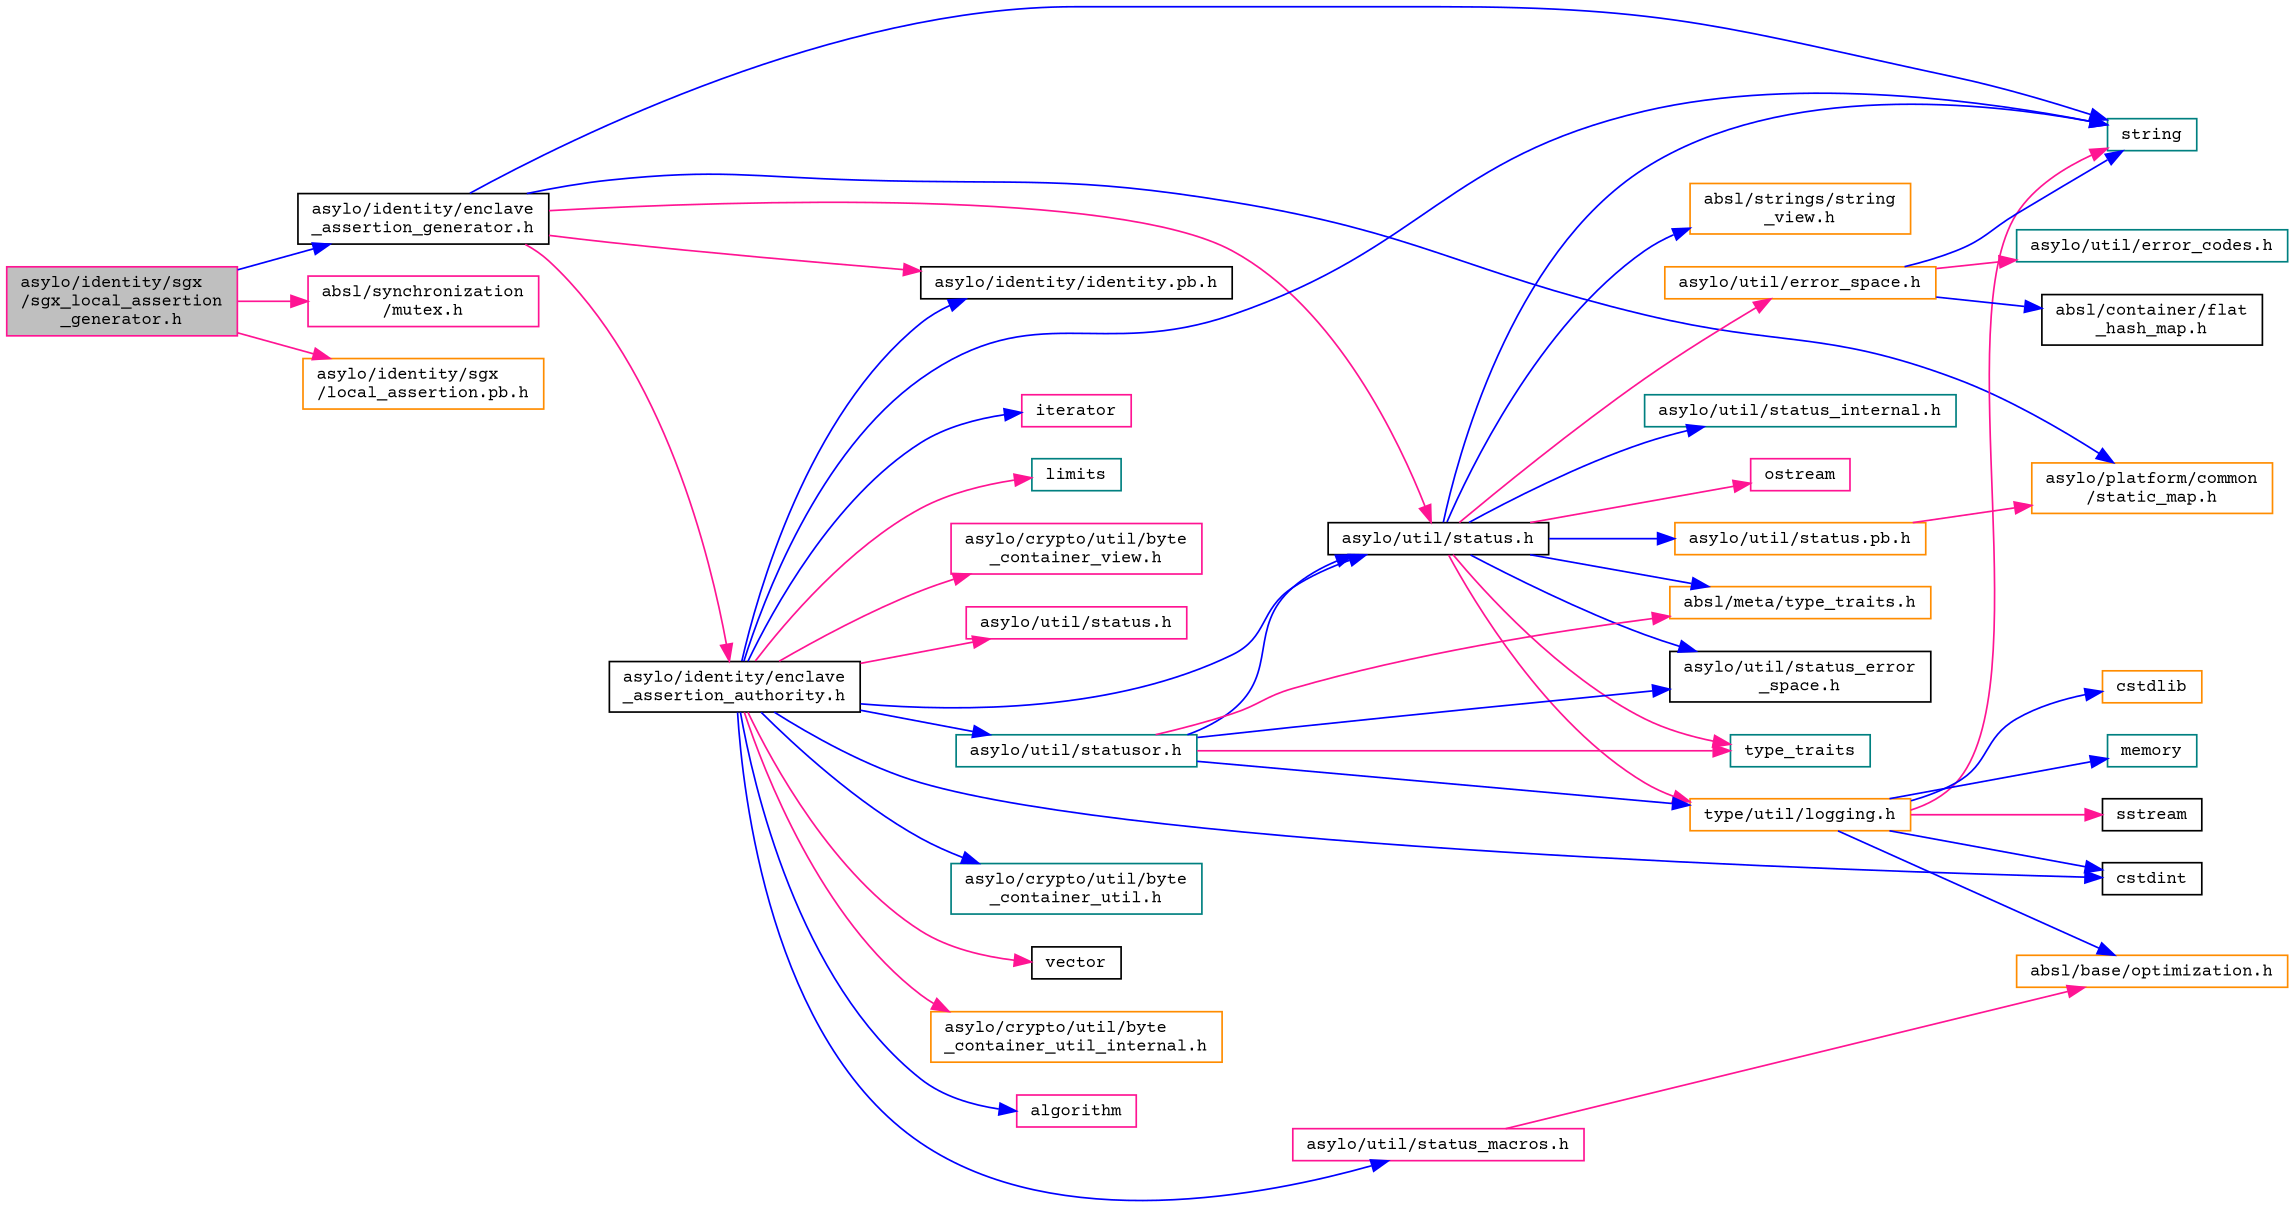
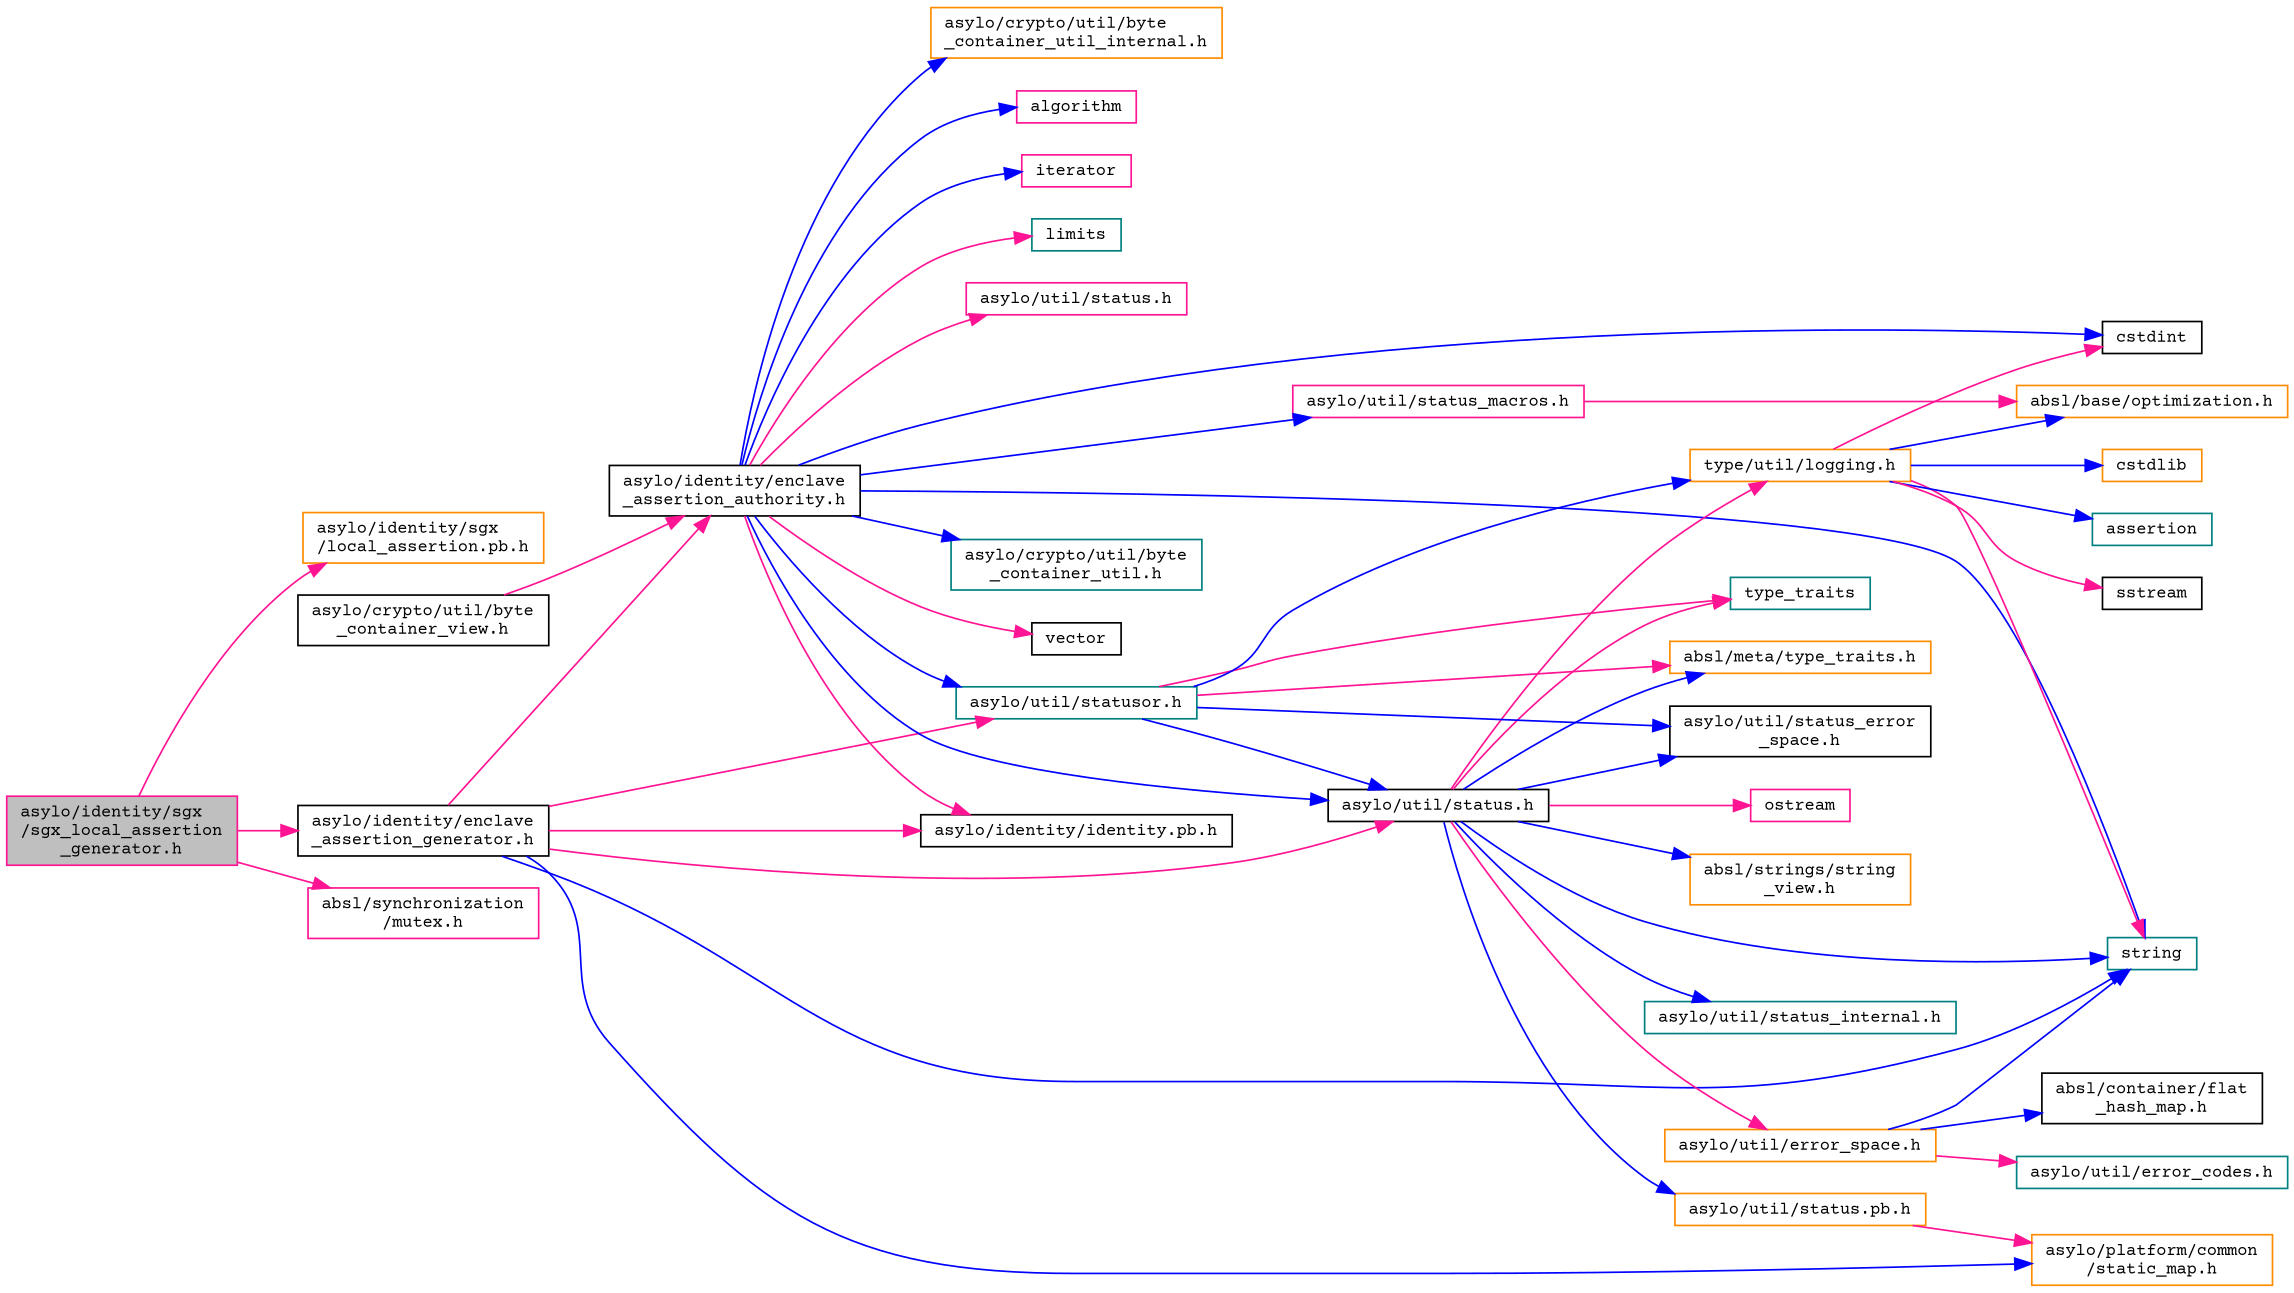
(275, 259) -> (259, 831)
(813, 463) -> (824, 682)
(1076, 549) -> (423, 620)
(864, 616) -> (587, 562)
(2152, 751) -> (2152, 529)
none -> (762, 764)
(1987, 849) -> (1963, 390)
(817, 873) -> (802, 249)
